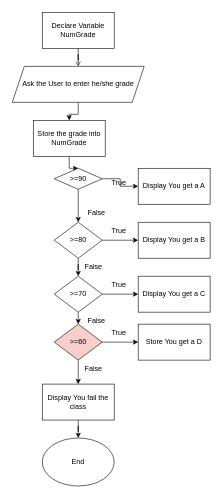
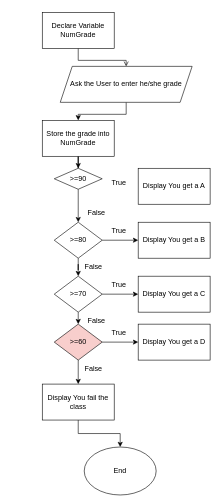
(78, 84) -> (126, 84)
(69, 138) -> (78, 138)
(132, 186) -> none
(174, 342) -> (174, 342)
(78, 462) -> (120, 471)
